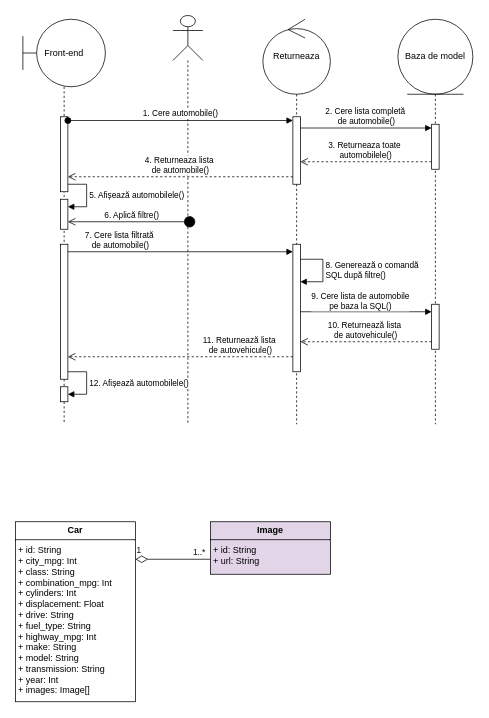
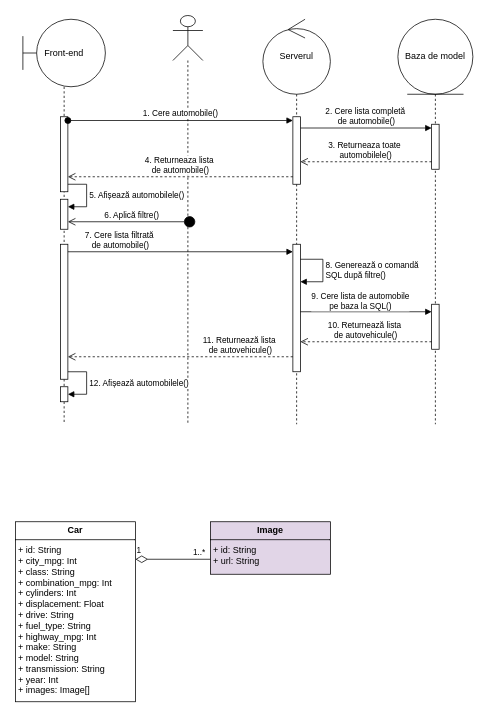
(297, 57) -> (297, 57)
